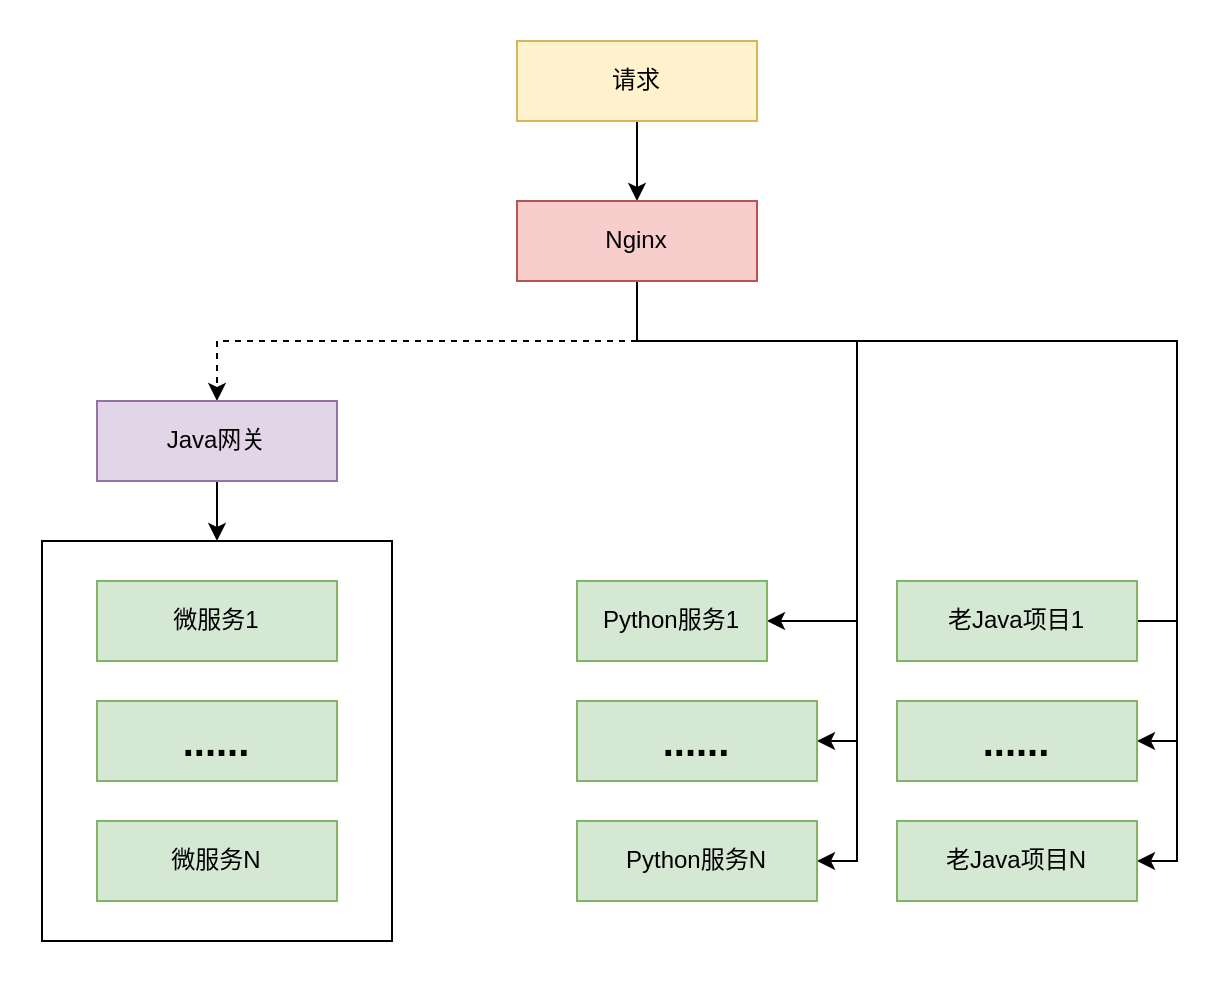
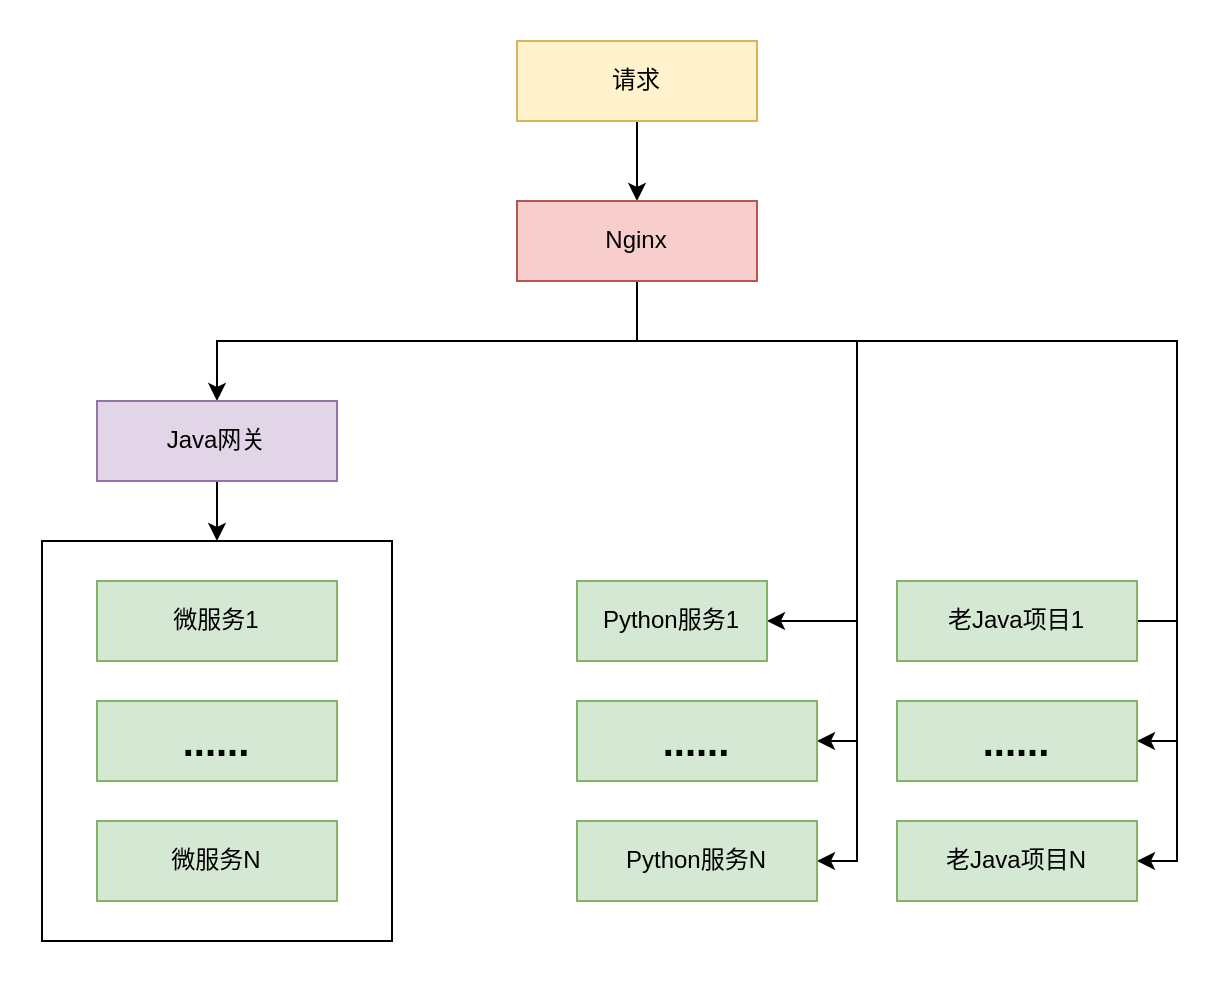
(401, 341) -> (401, 341)
